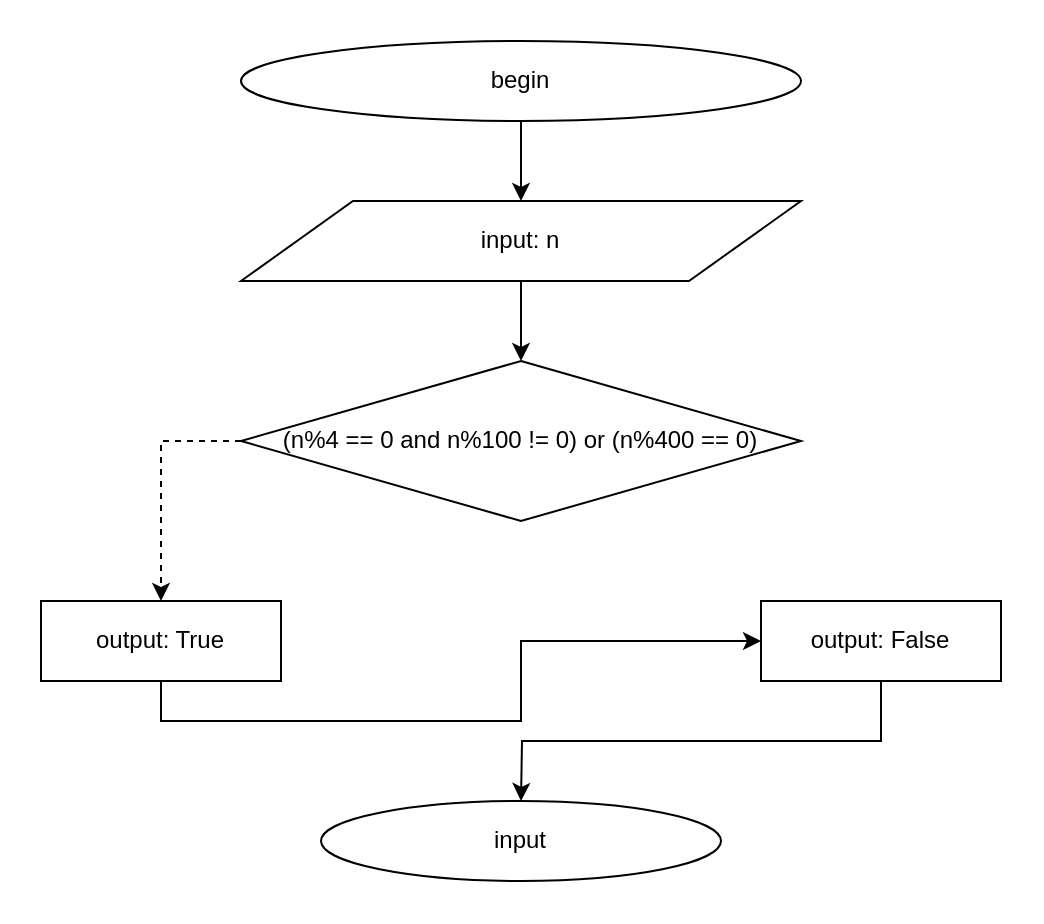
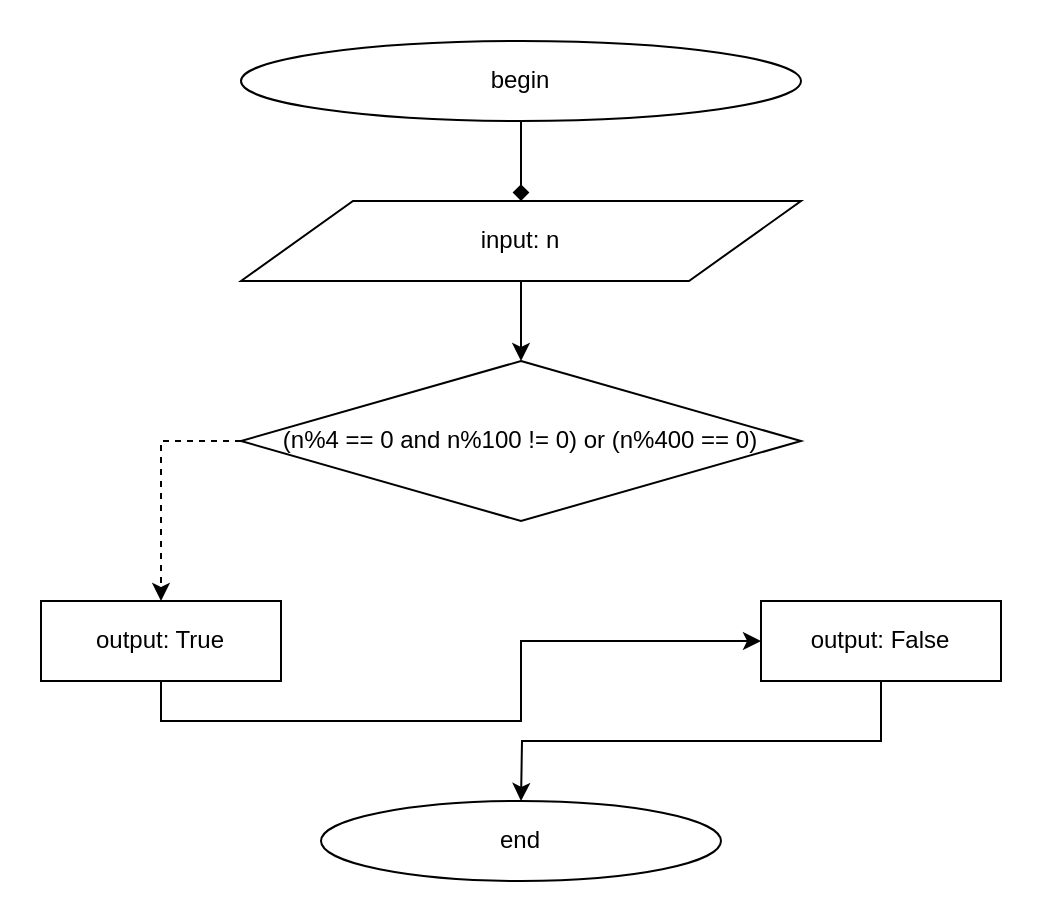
(521, 186) -> (521, 185)
(521, 841) -> (521, 841)
